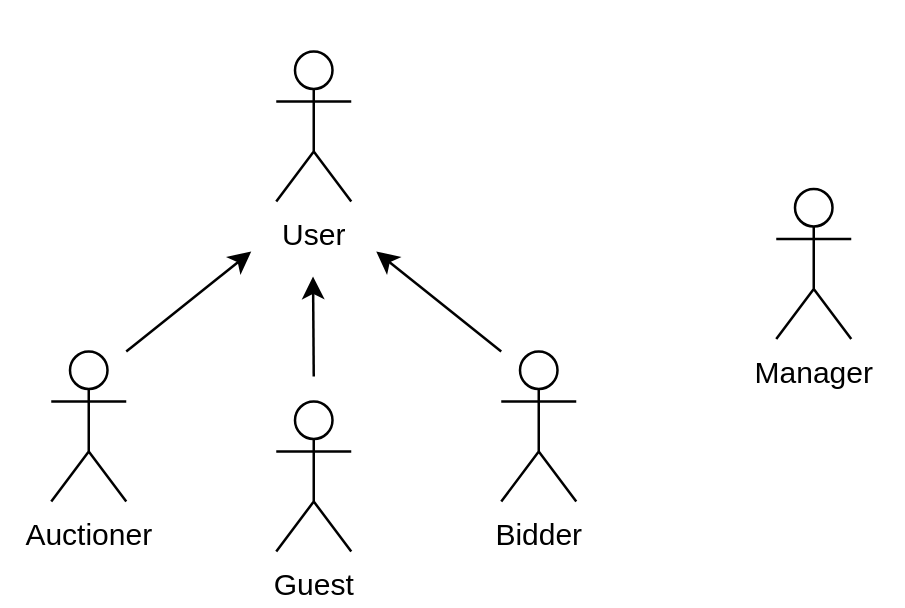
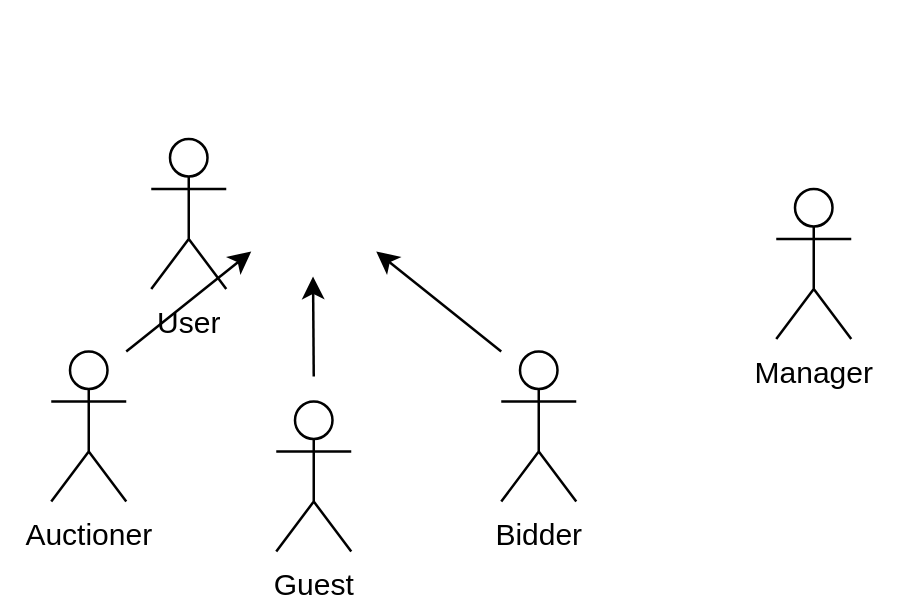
(314, 126) -> (189, 214)
